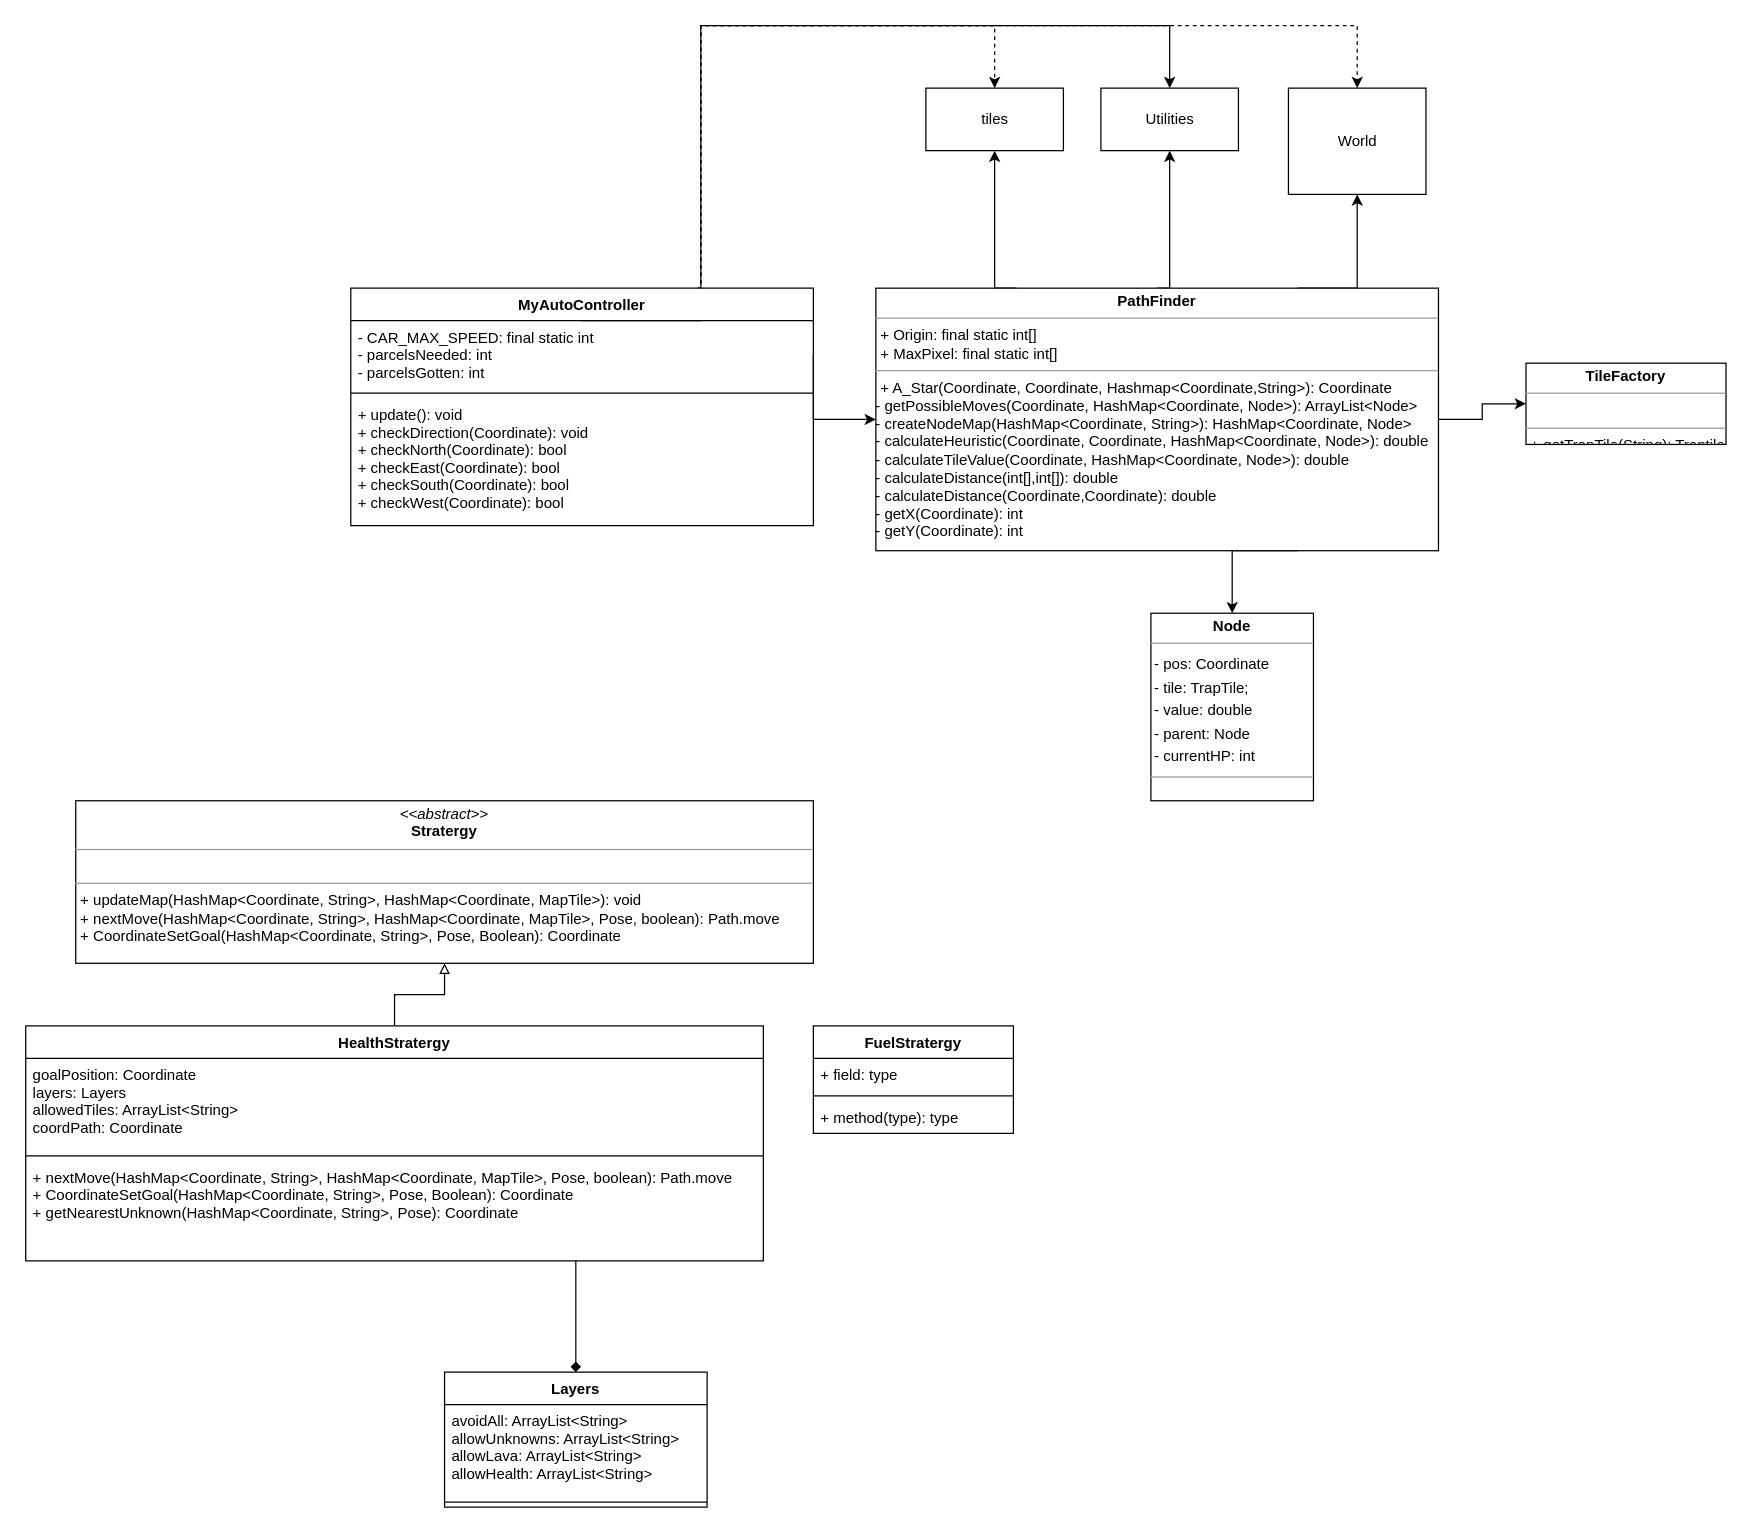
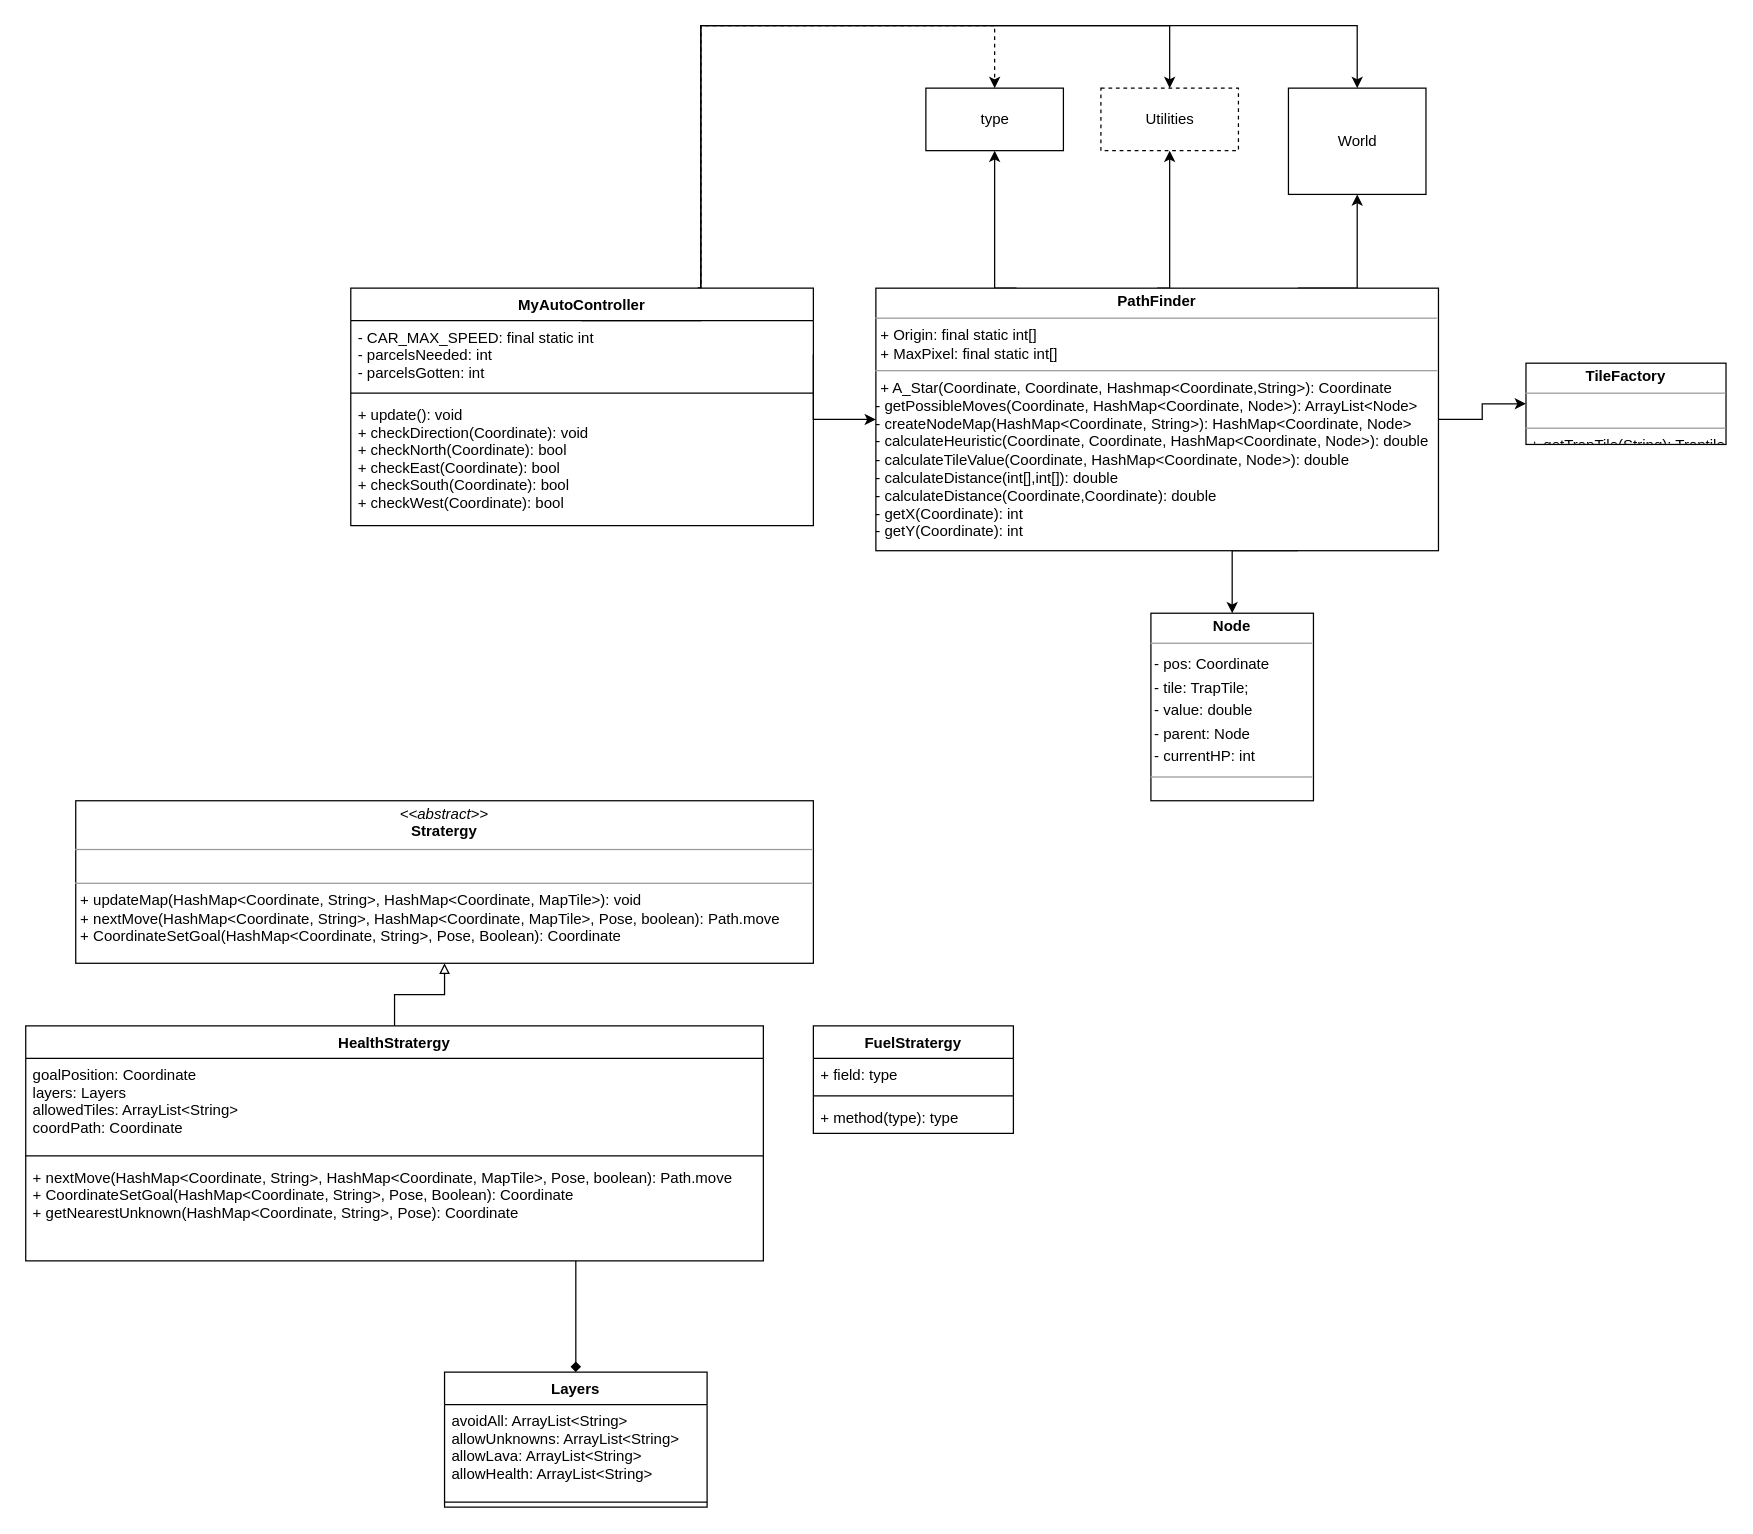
(1291, 26) -> (1291, 26)
(995, 119) -> (995, 119)
(1169, 119) -> (1169, 119)
